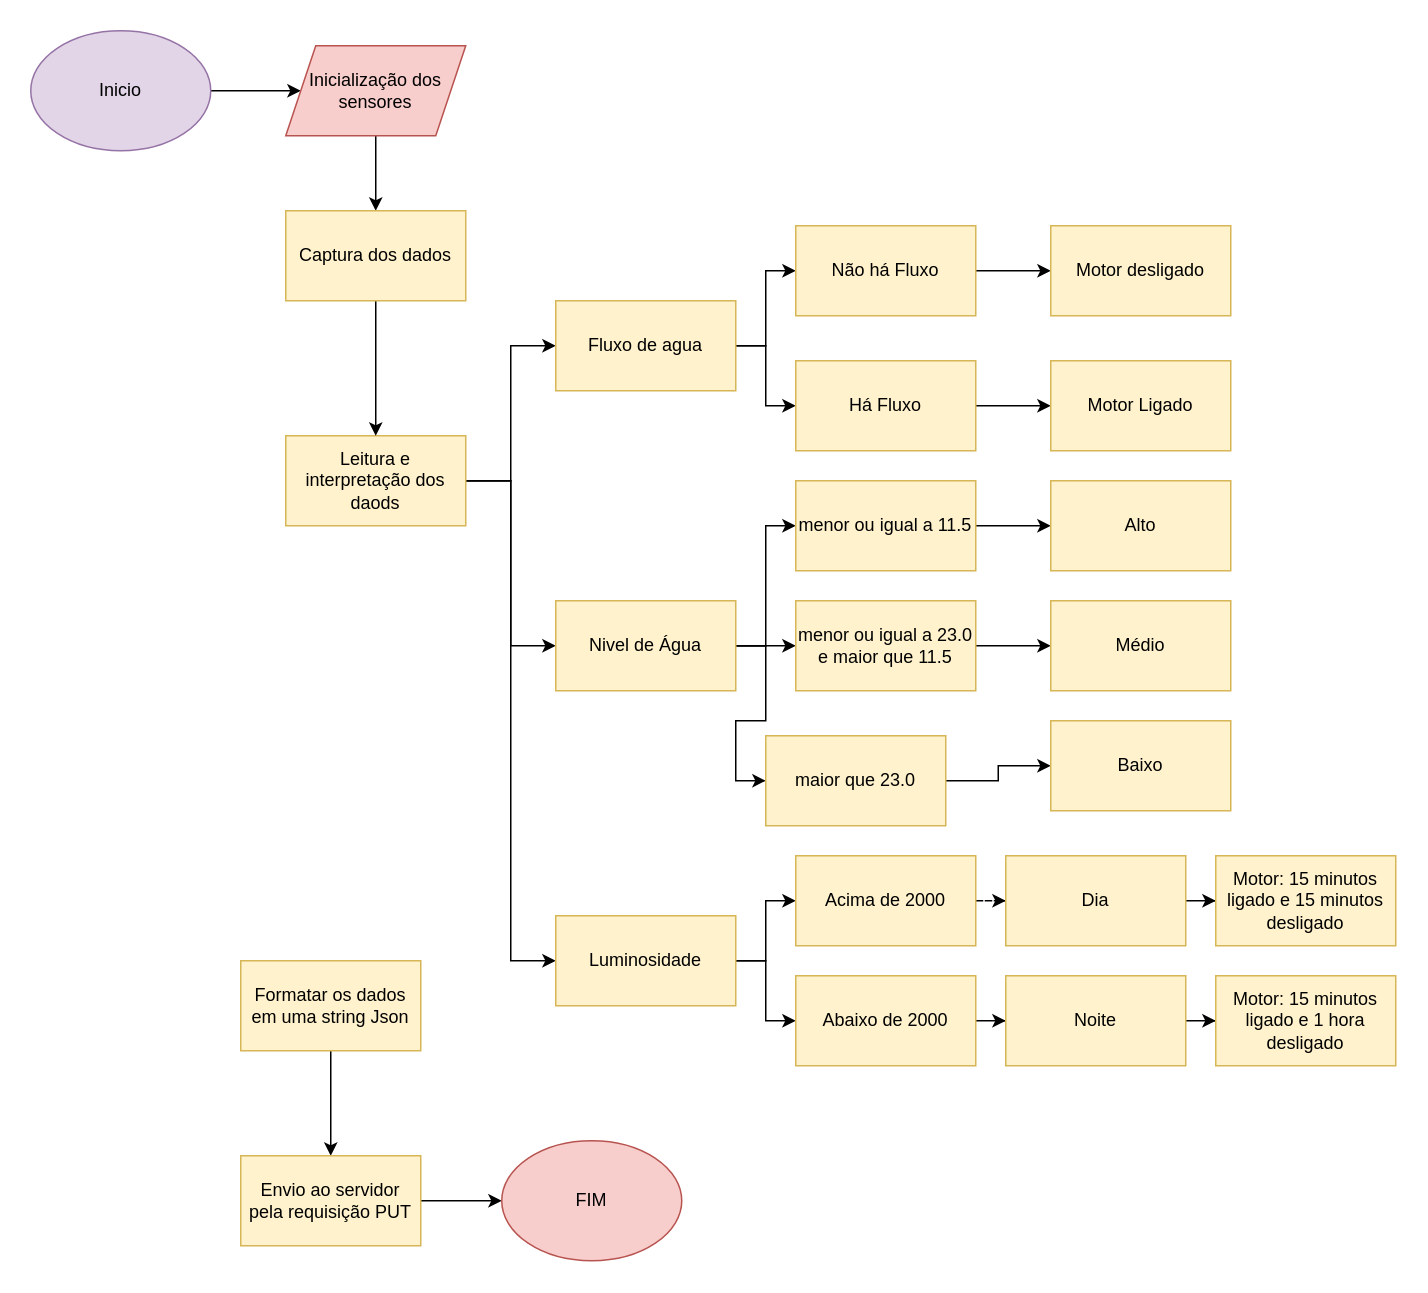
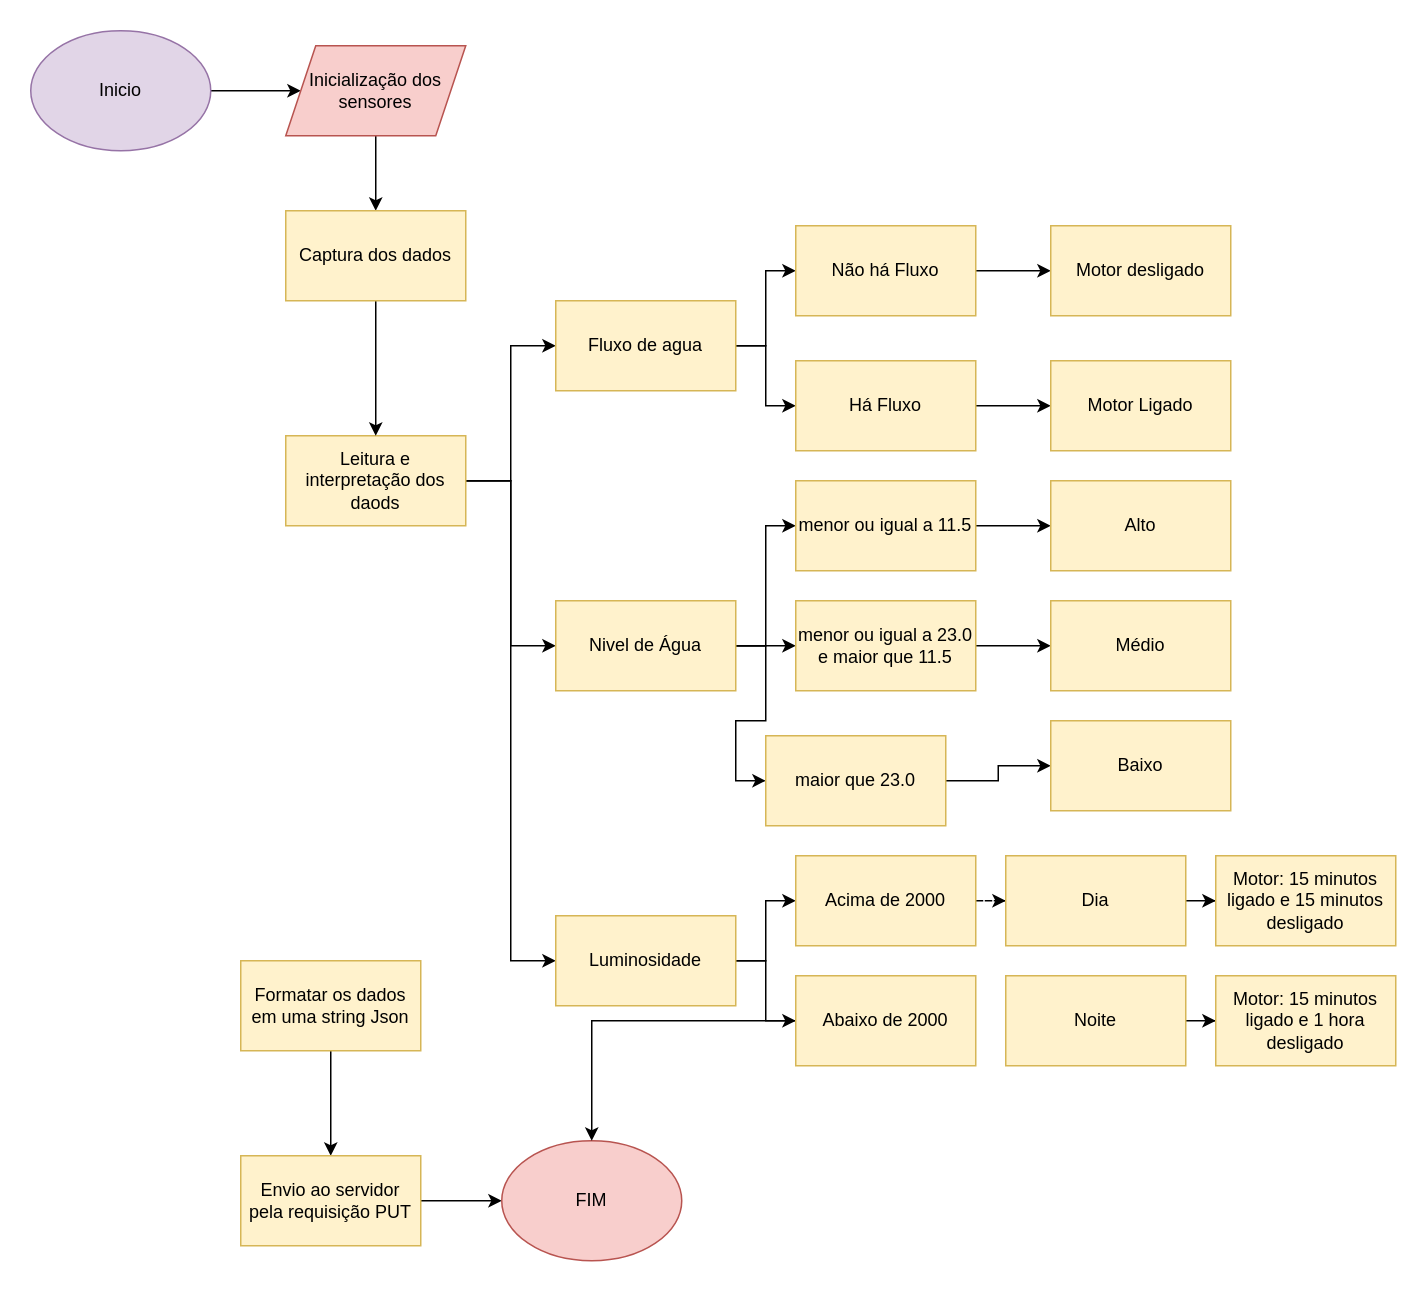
(996, 1021) -> (623, 1021)
